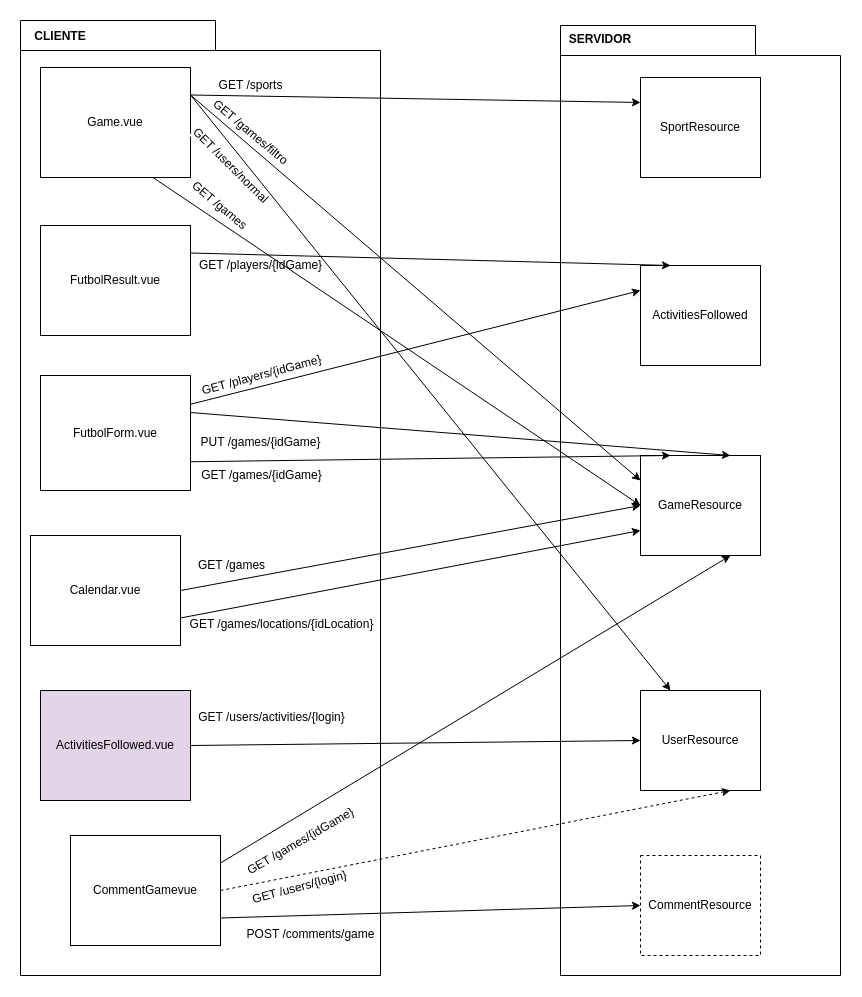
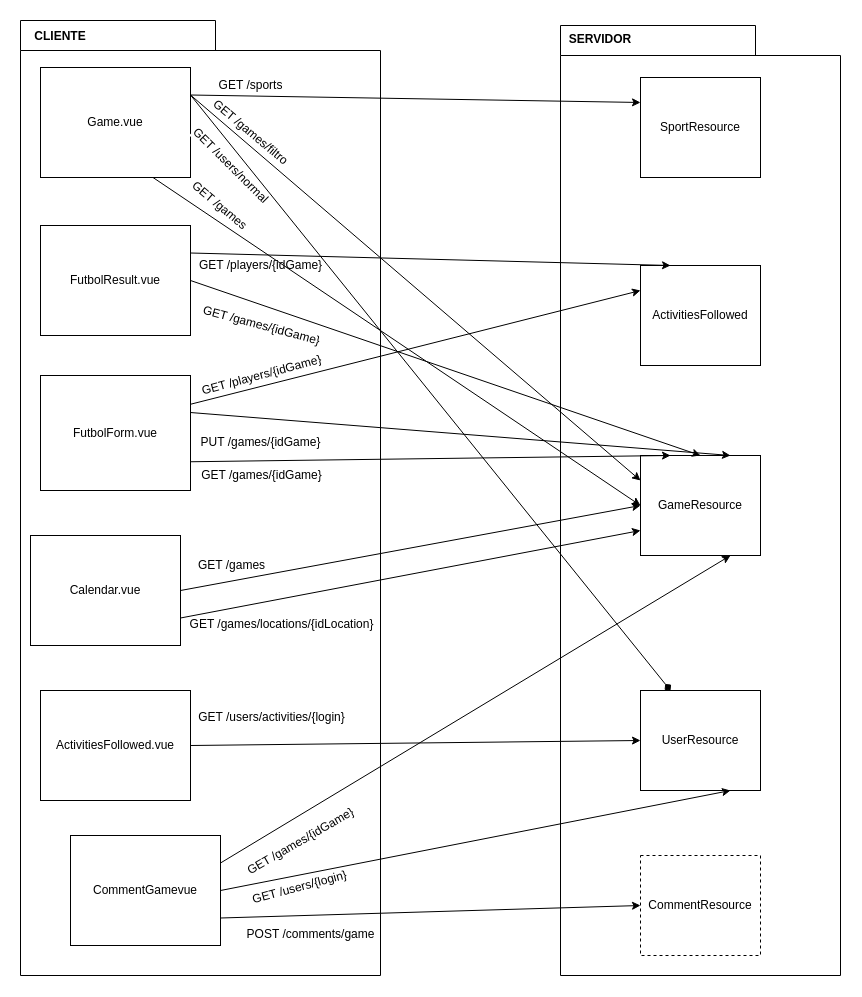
none -> (292, 315)
(665, 684) -> (665, 684)
(116, 746) -> (116, 746)
(472, 841) -> (472, 841)
